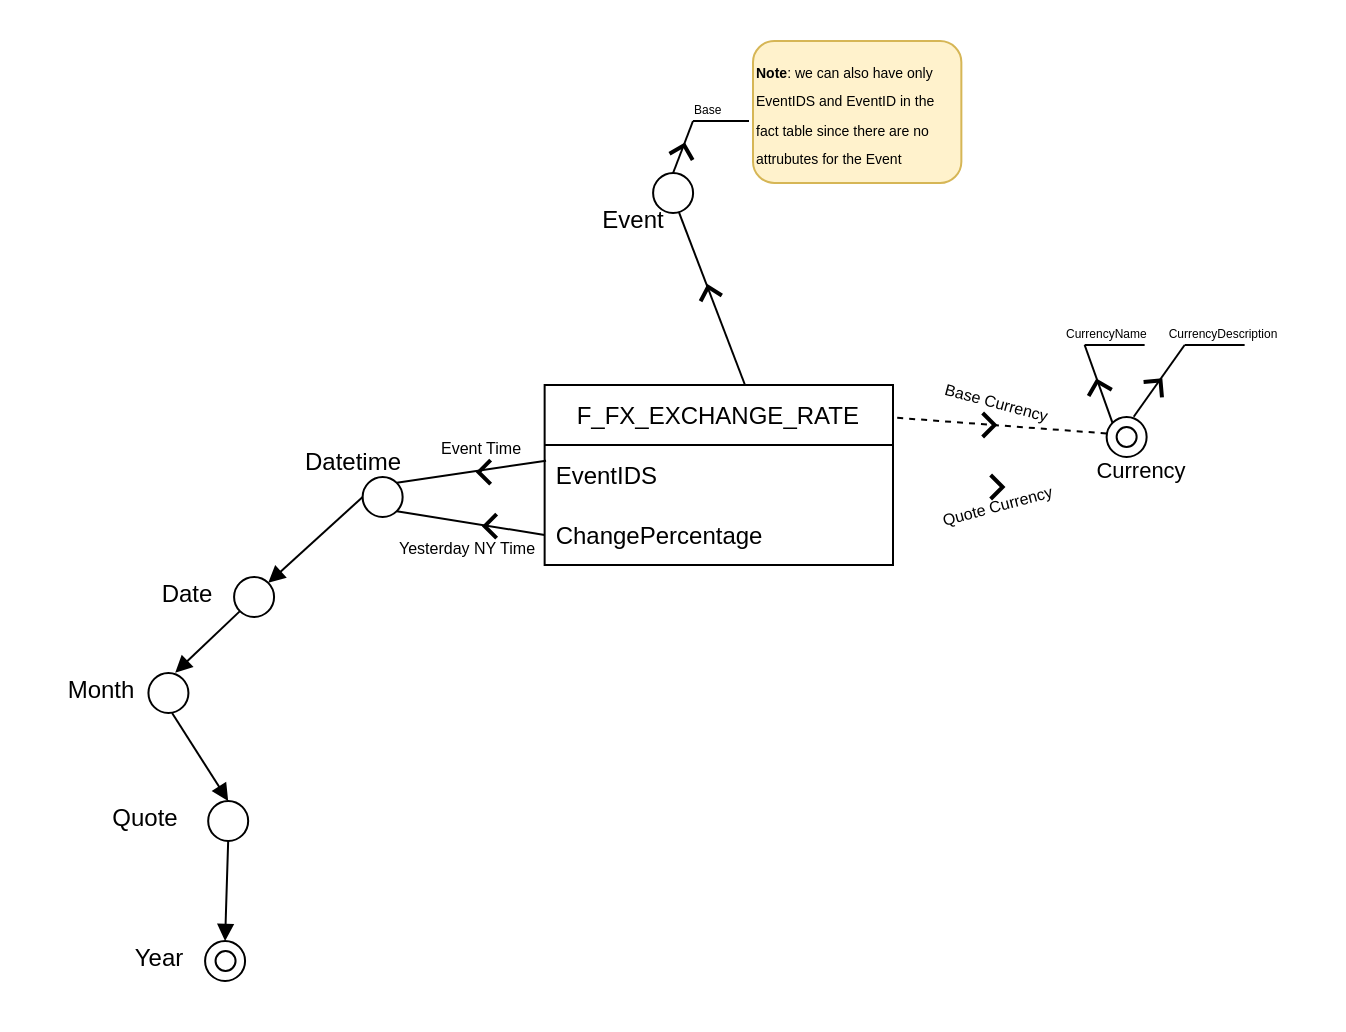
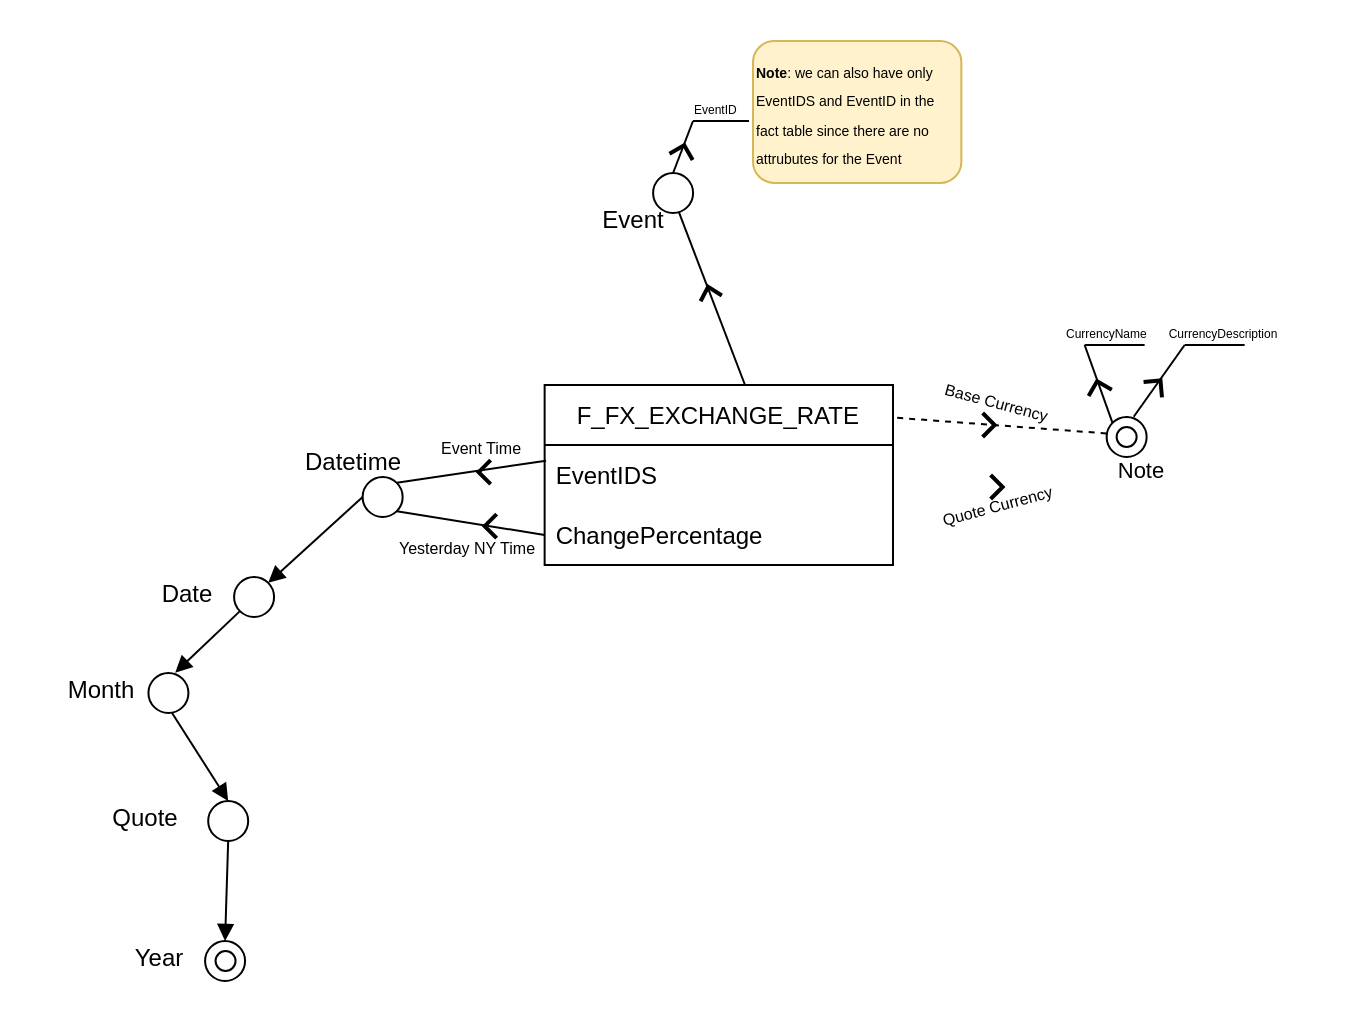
(708, 112) -> (719, 112)
(1142, 471) -> (1142, 471)
